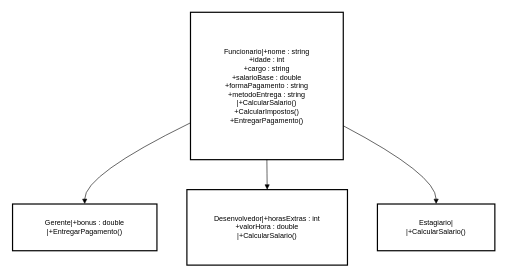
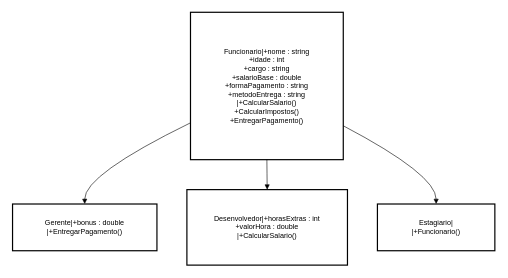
(437, 228) -> (437, 228)
